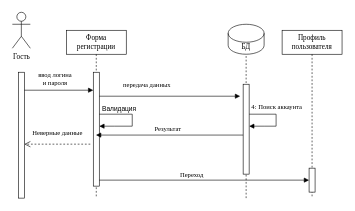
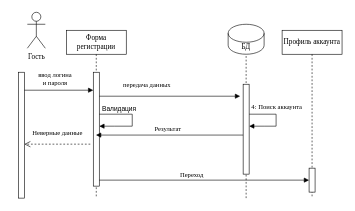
(21, 30) -> (36, 30)
(312, 42) -> (312, 42)
